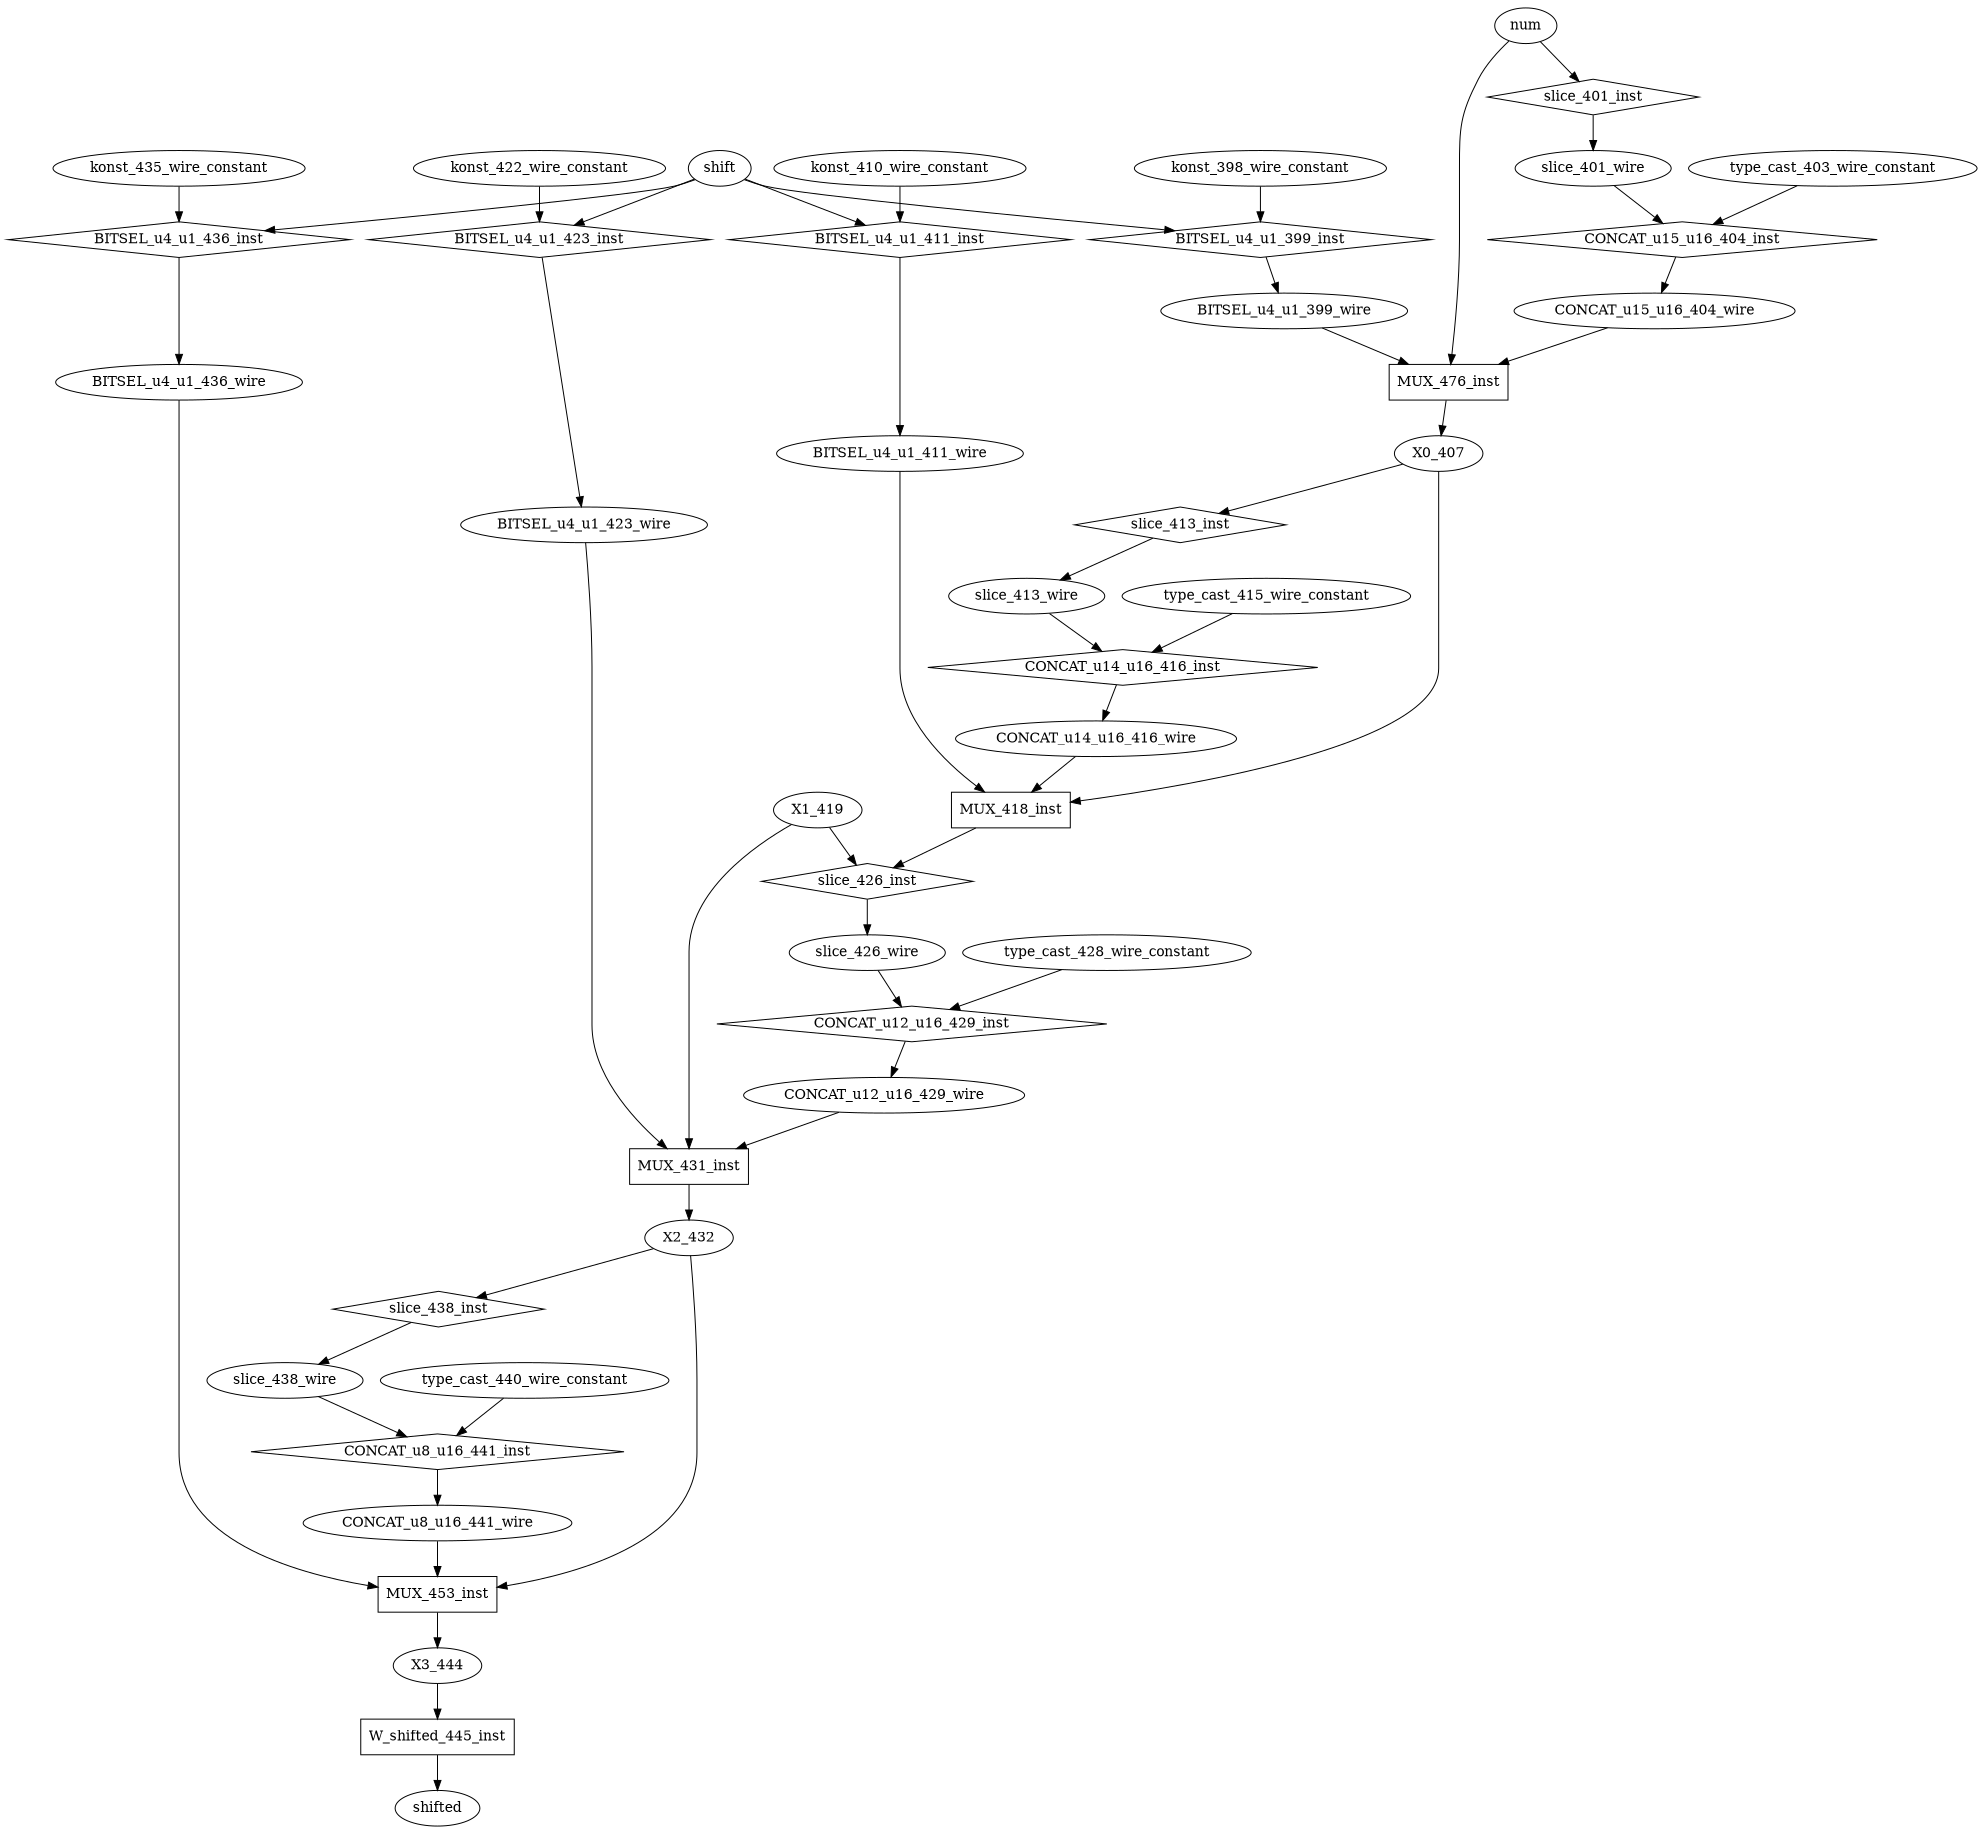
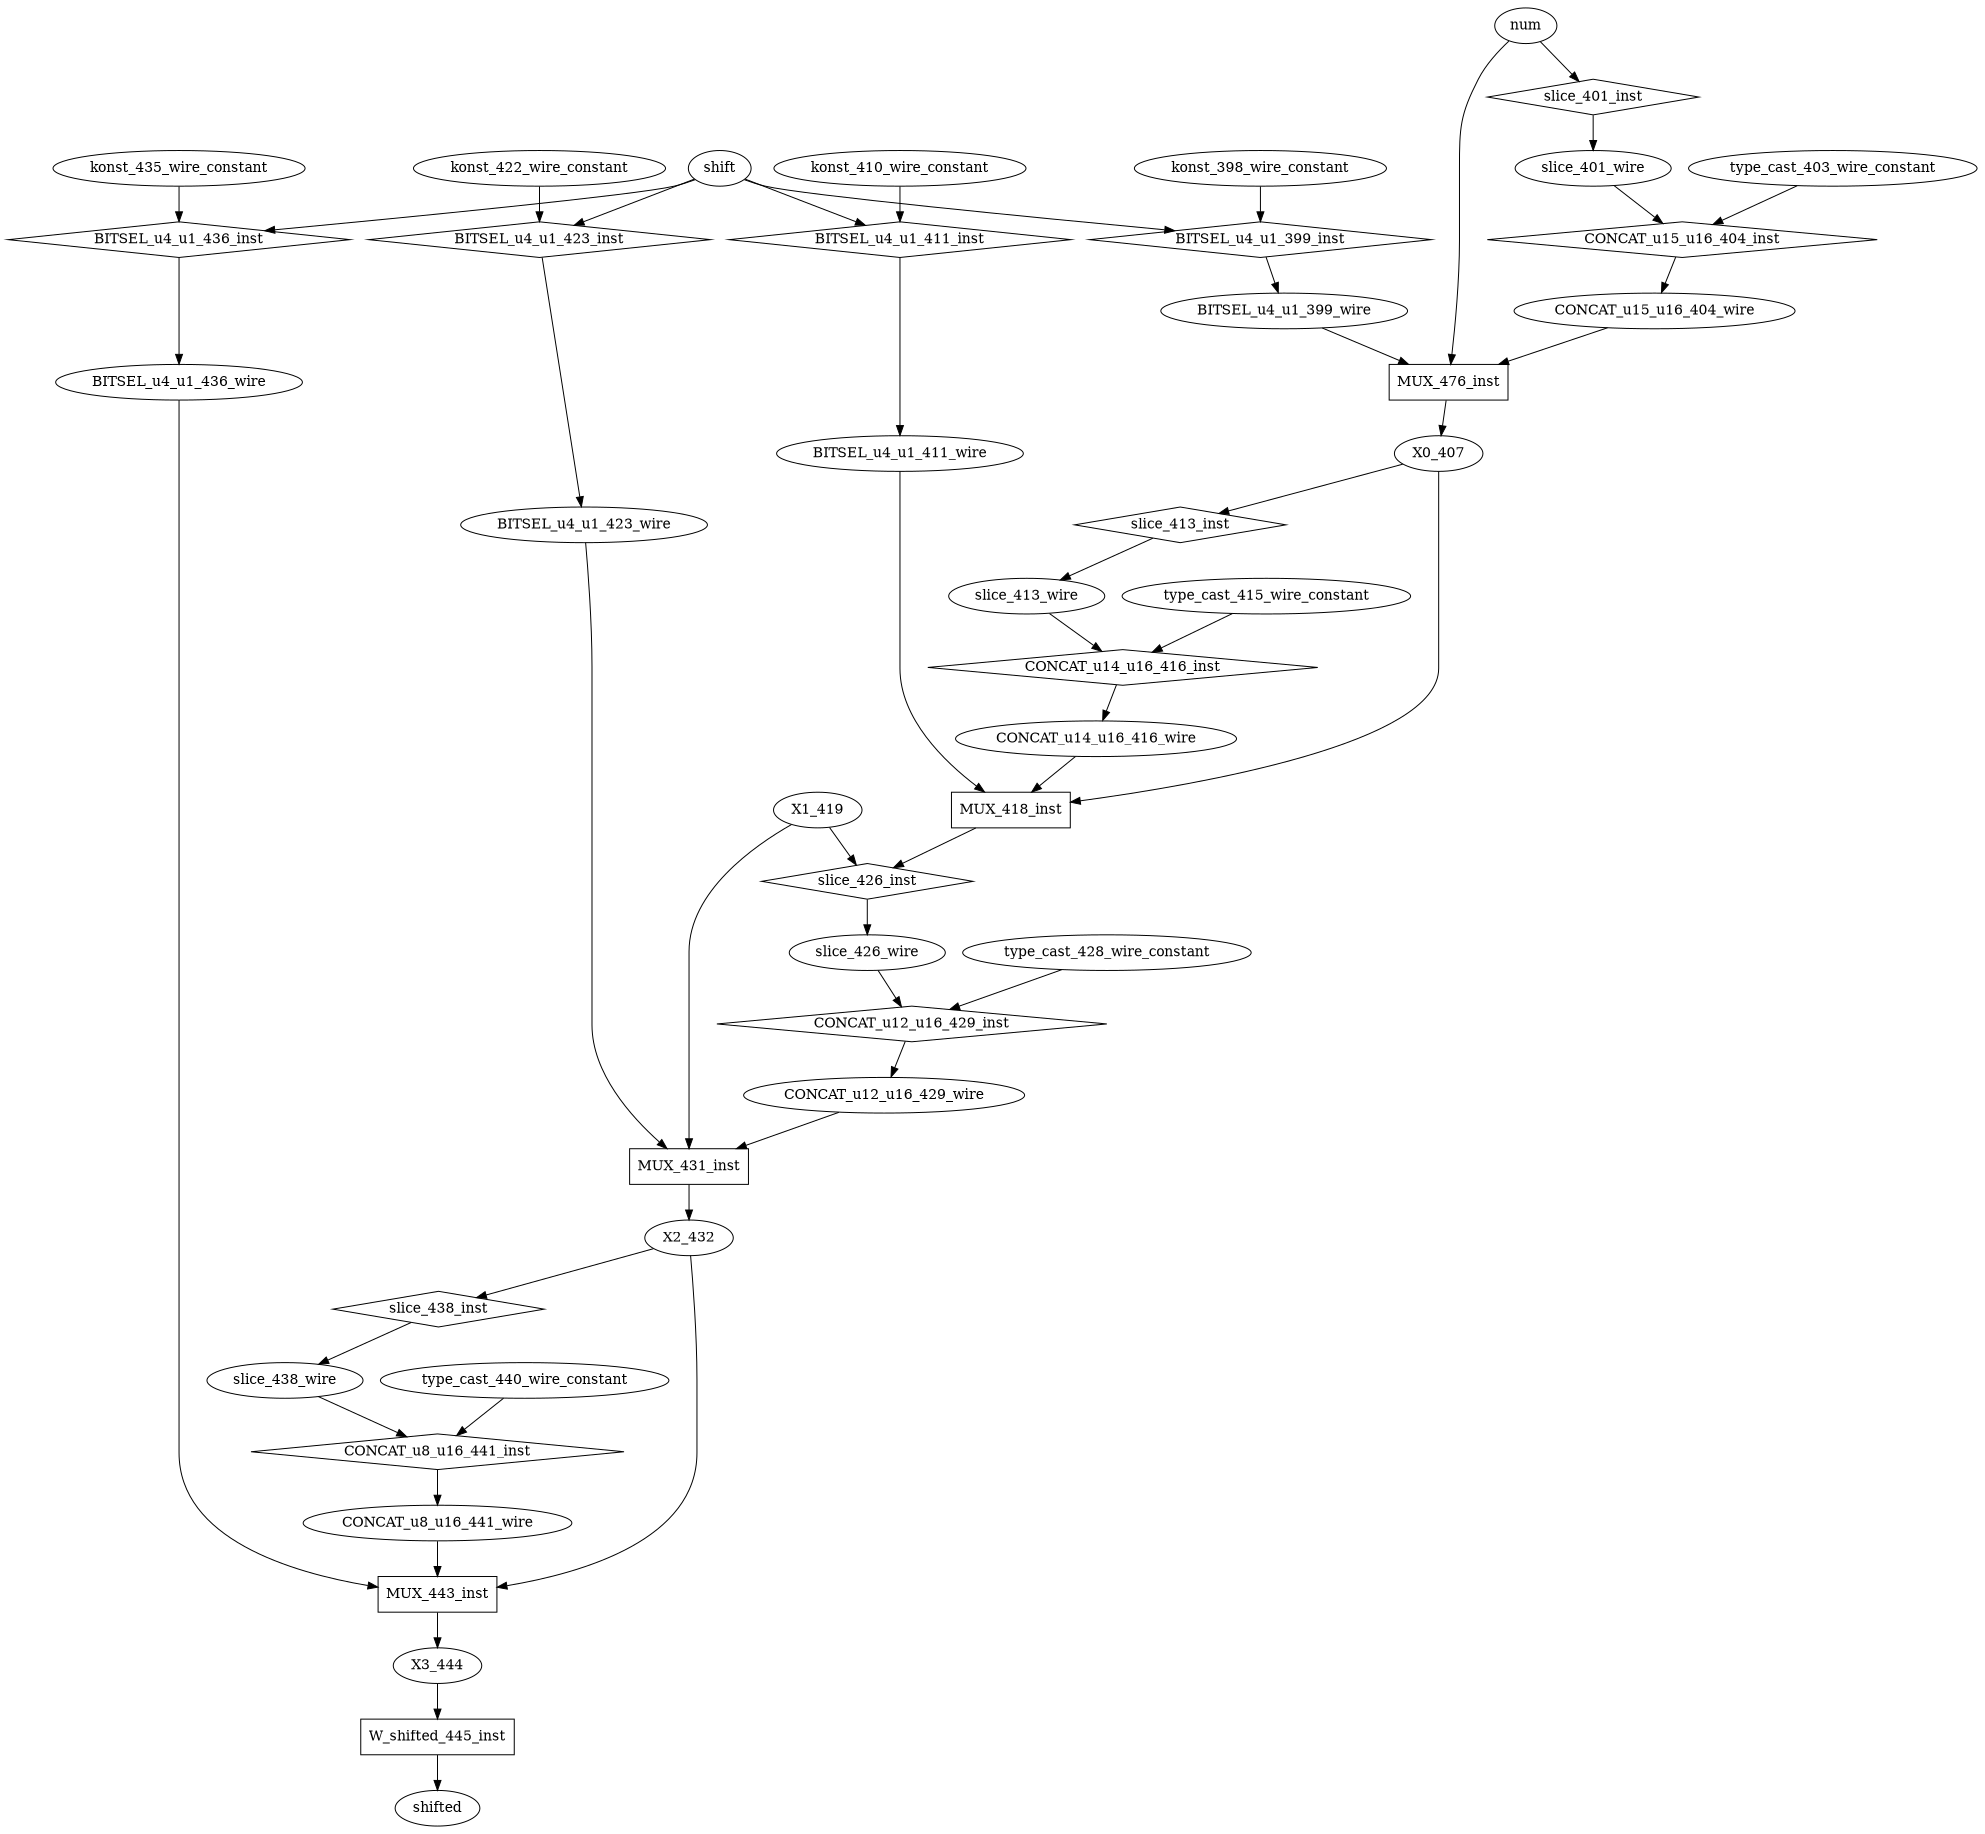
(438, 1594) -> (438, 1594)
